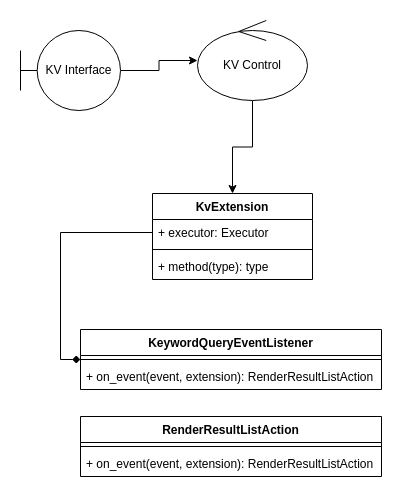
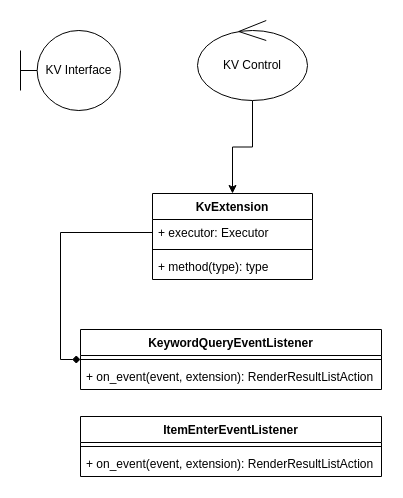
(159, 69) -> none
(231, 430) -> (231, 430)
